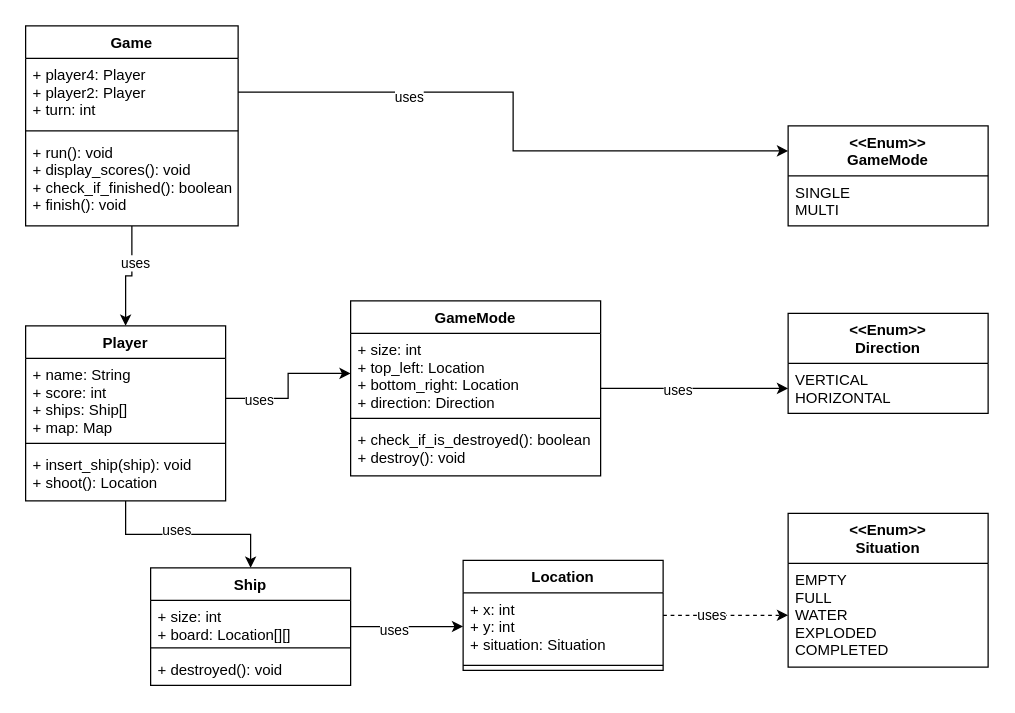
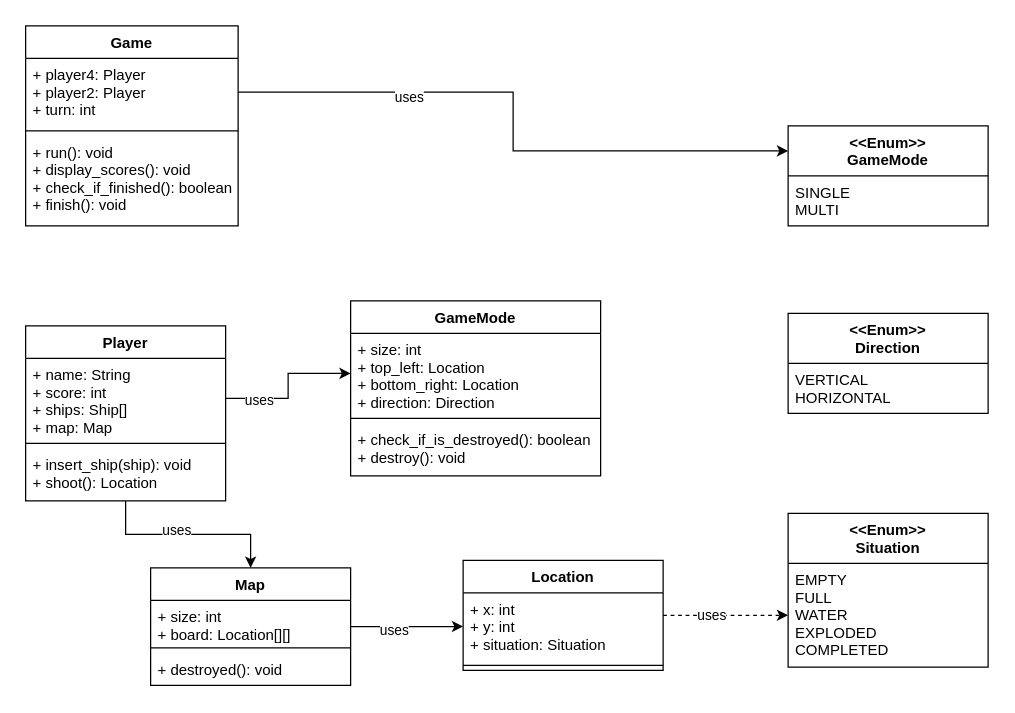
(132, 276) -> none
(691, 388) -> none
(250, 584) -> (250, 584)
